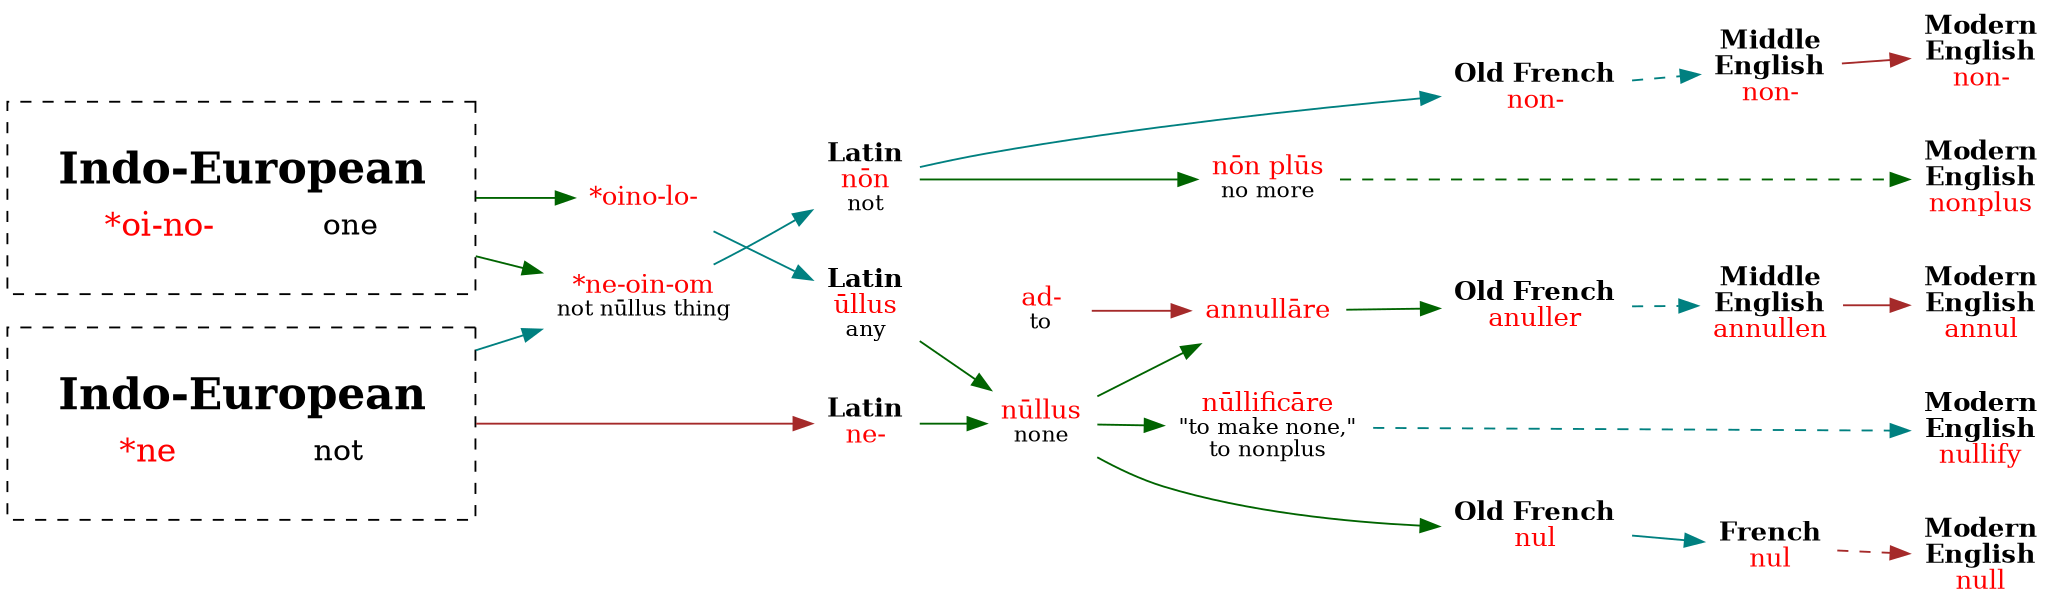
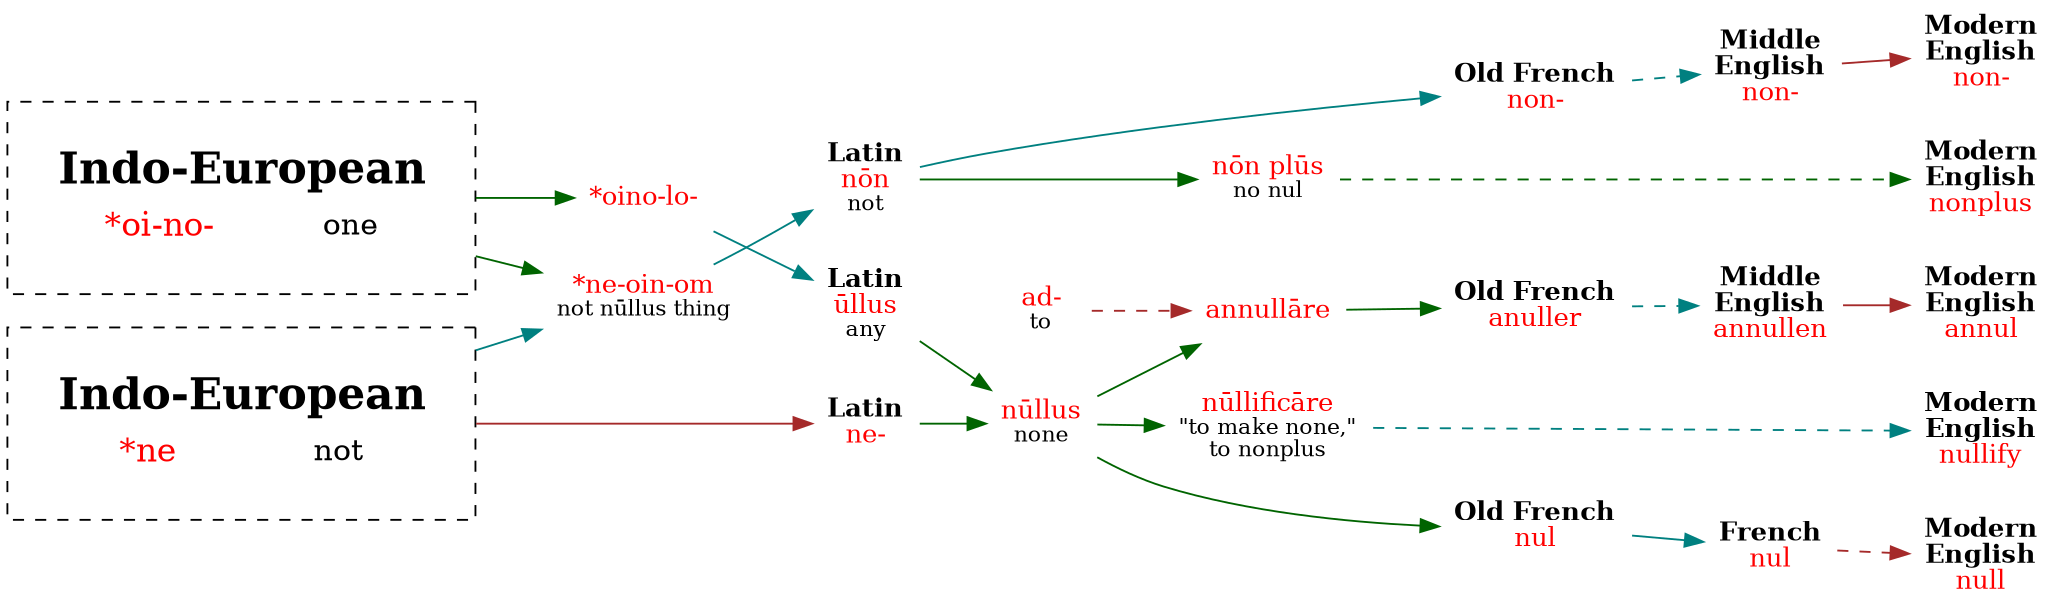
(1268, 191) -> (1268, 191)
(1132, 311) -> (1132, 311)
